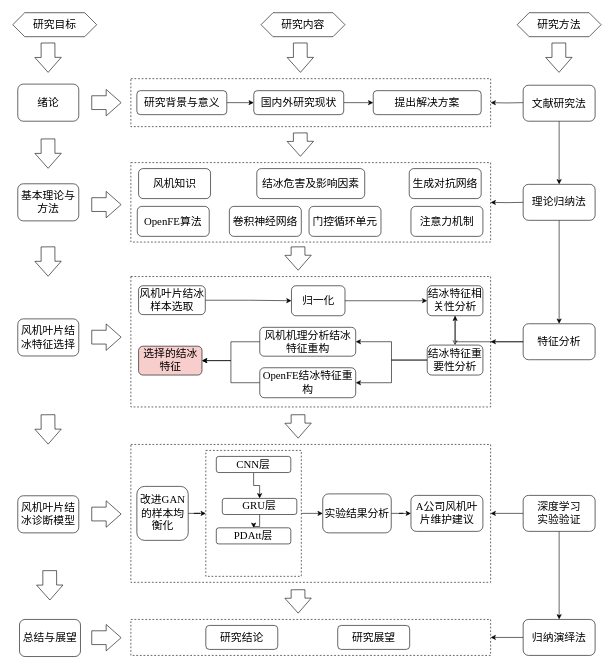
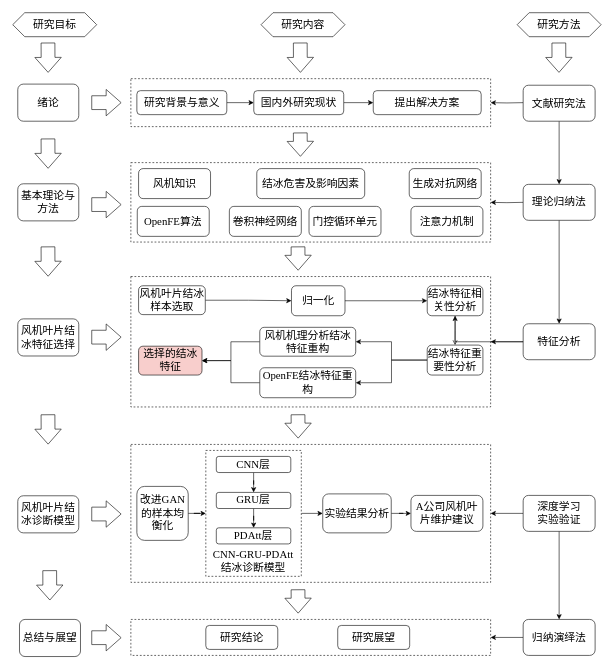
(260, 506) -> (254, 500)
none -> (254, 561)
